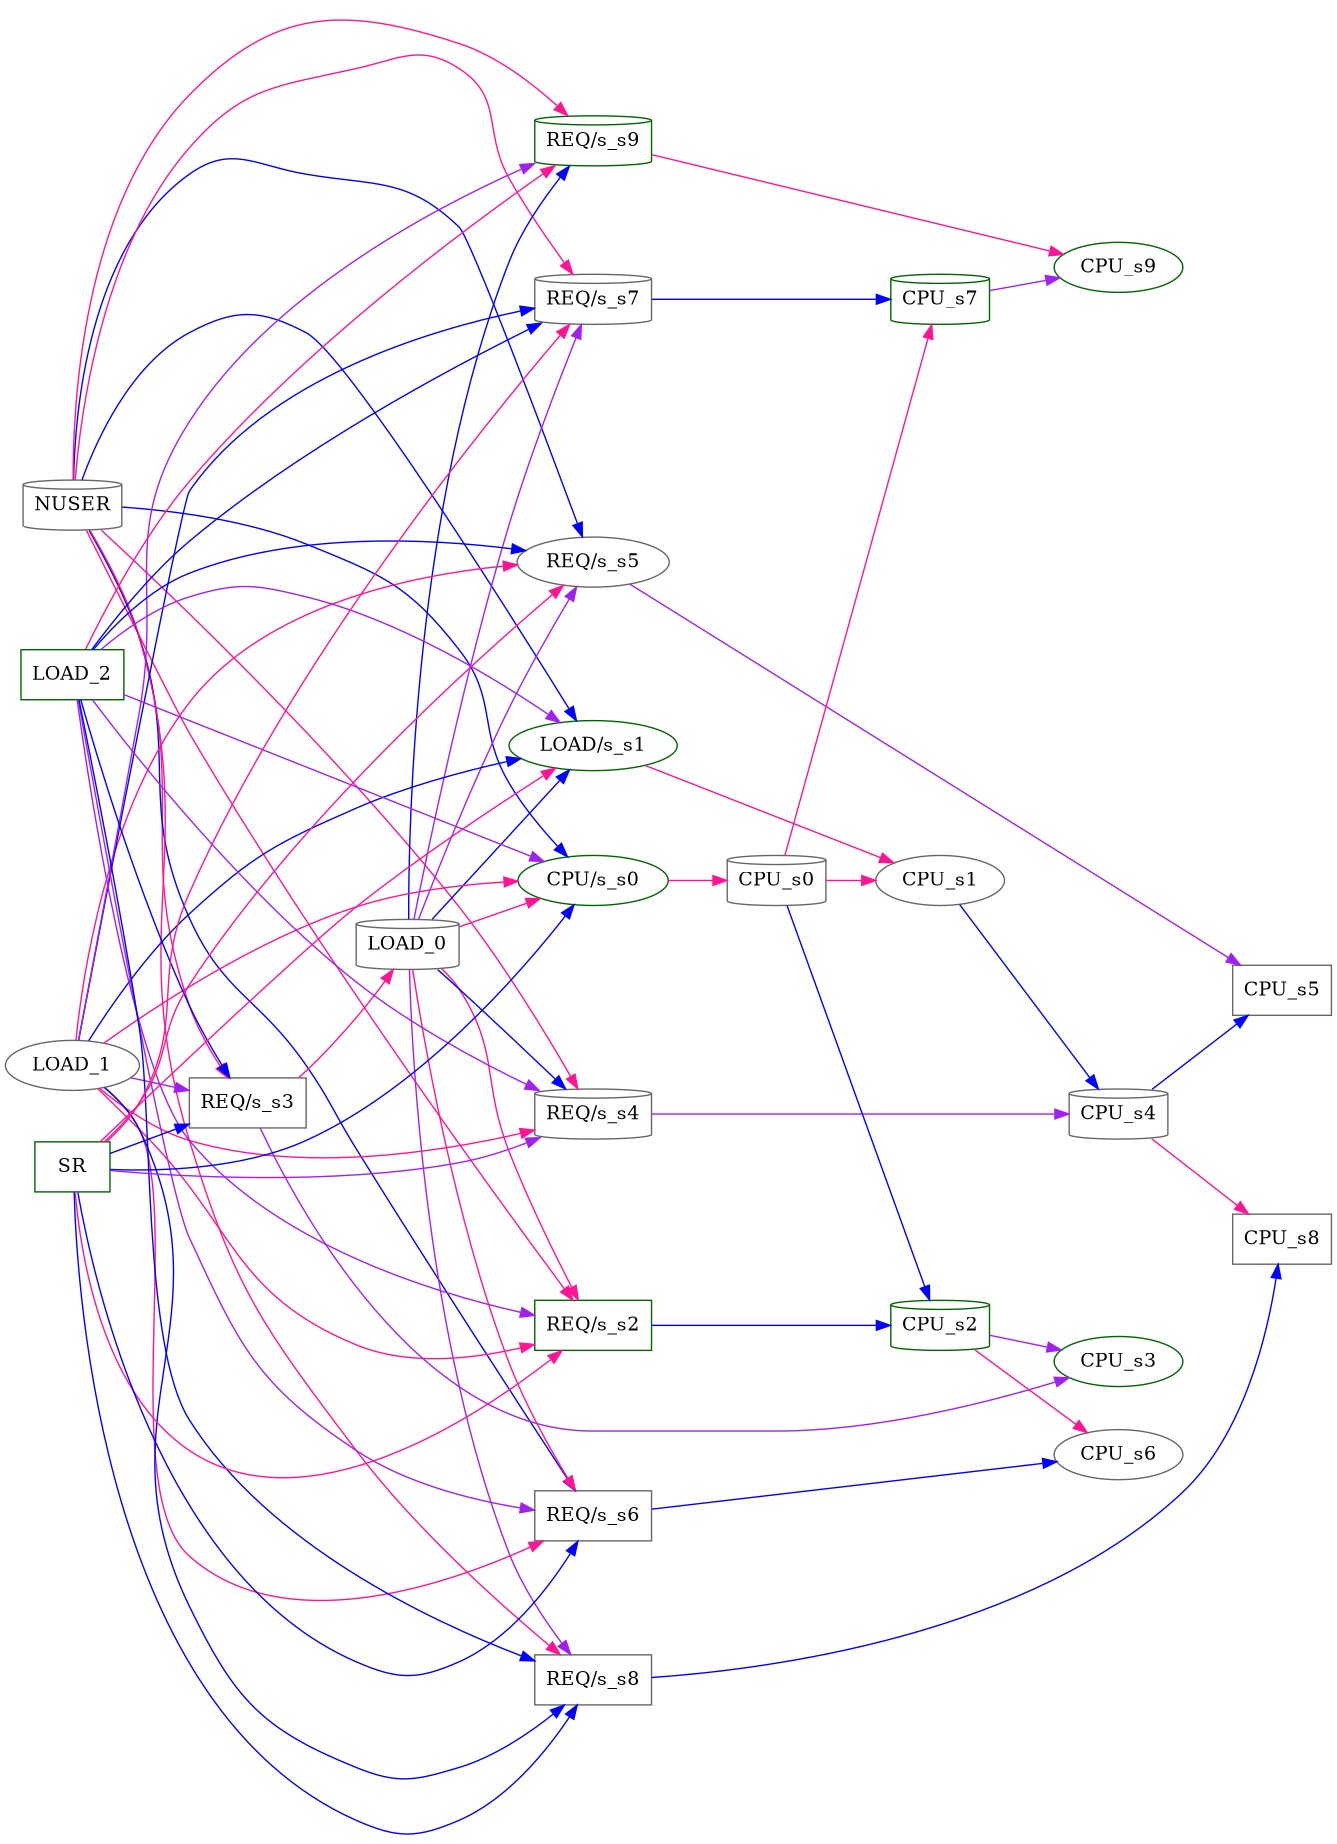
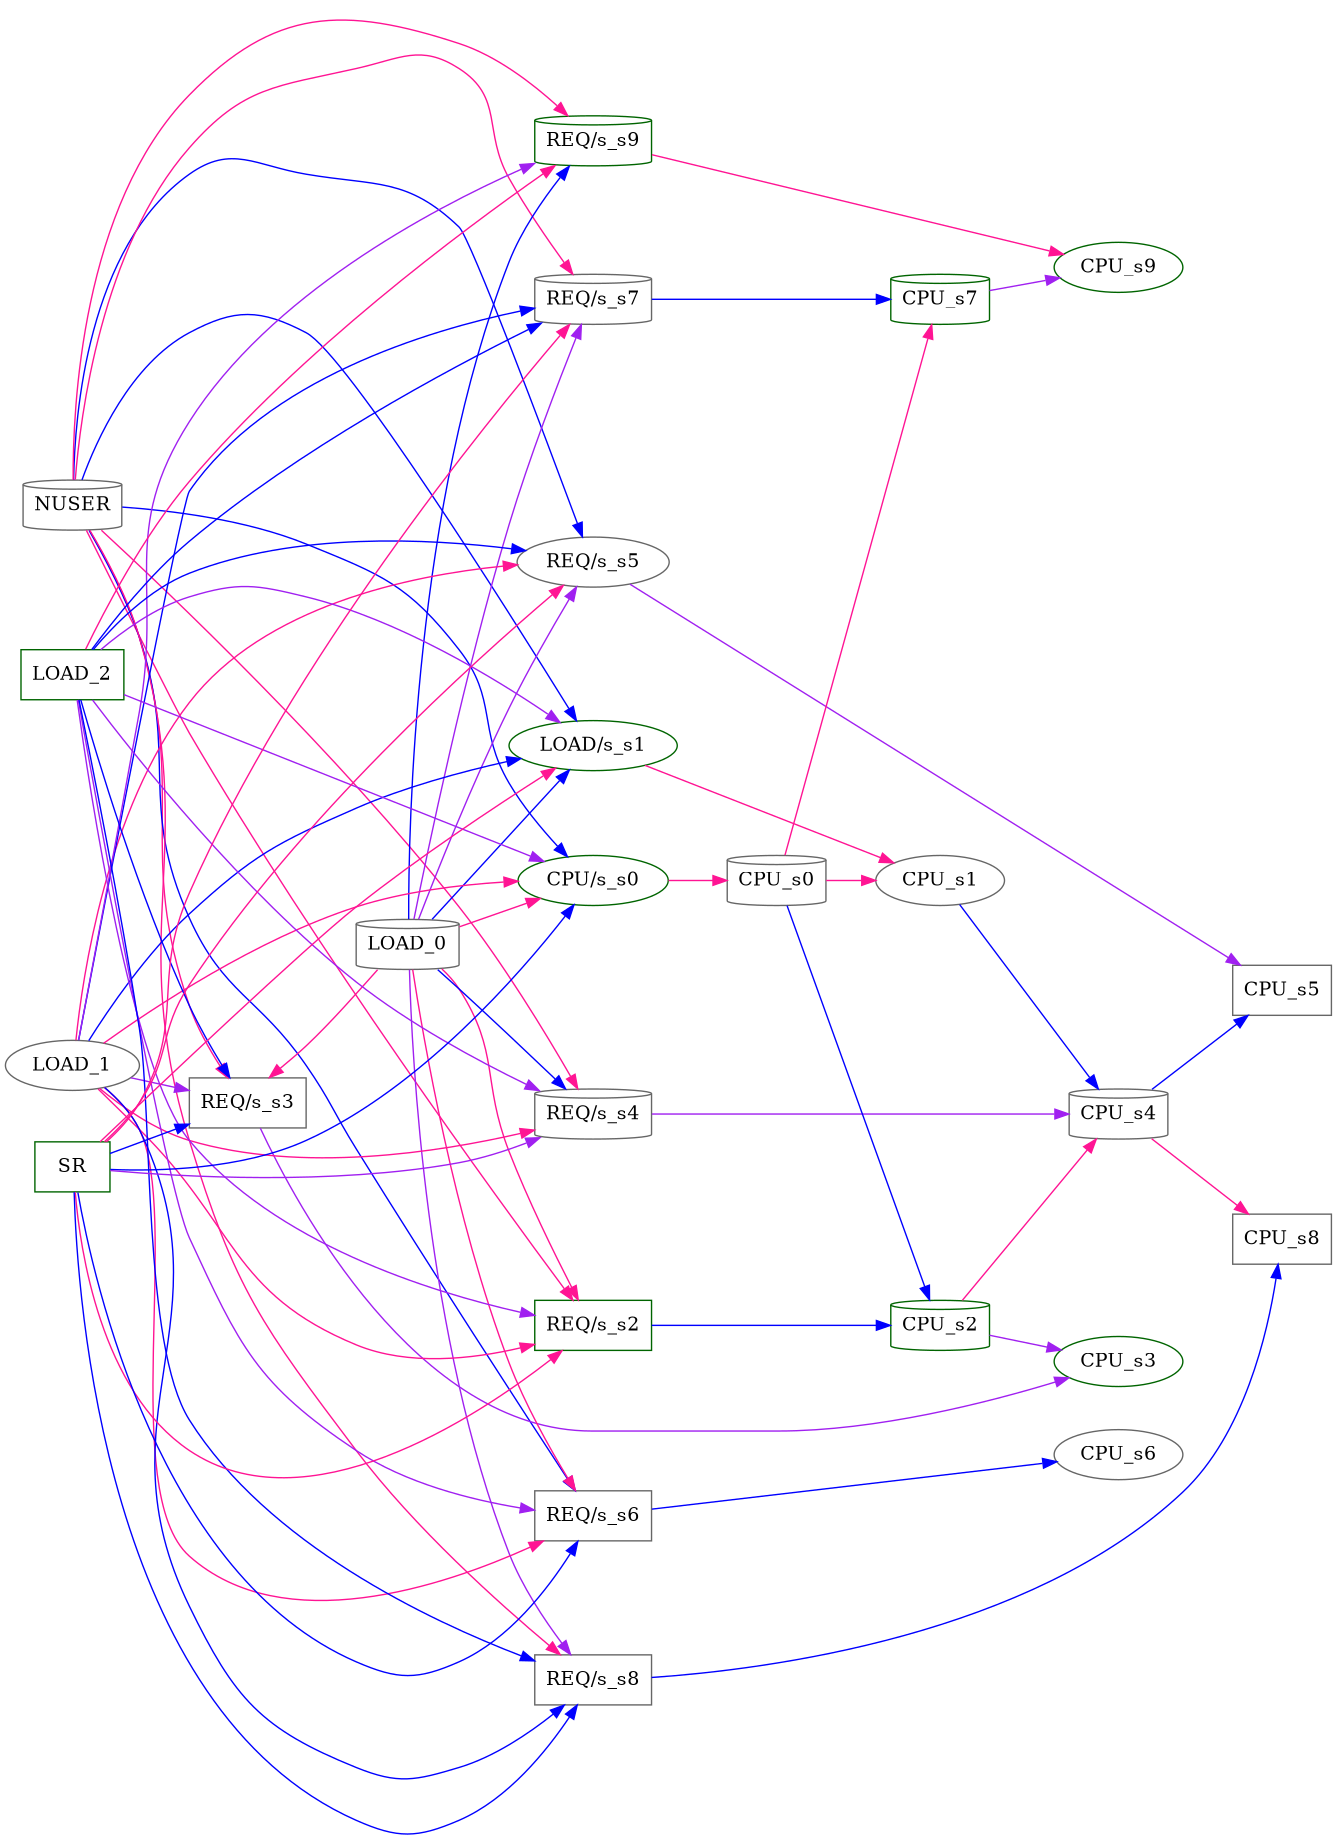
(344, 1031) -> (331, 1021)
(1018, 1382) -> (1025, 1225)
